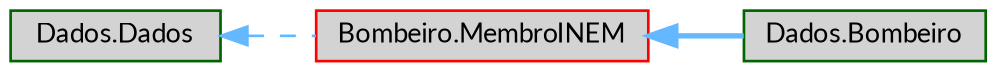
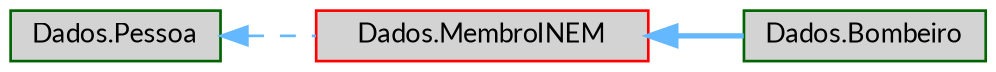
(116, 36) -> (116, 36)
(482, 36) -> (482, 36)
